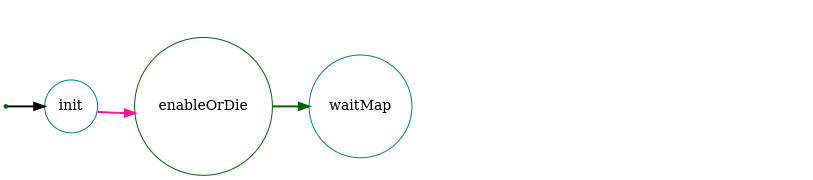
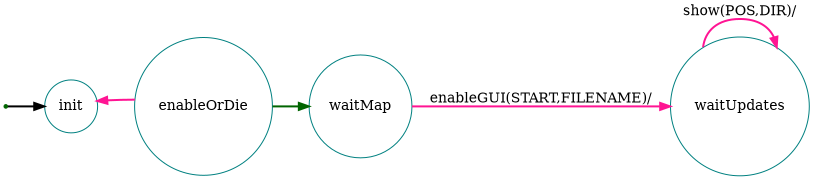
(204, 106) -> (204, 106)
none -> (740, 106)
(111, 113) -> (121, 100)
